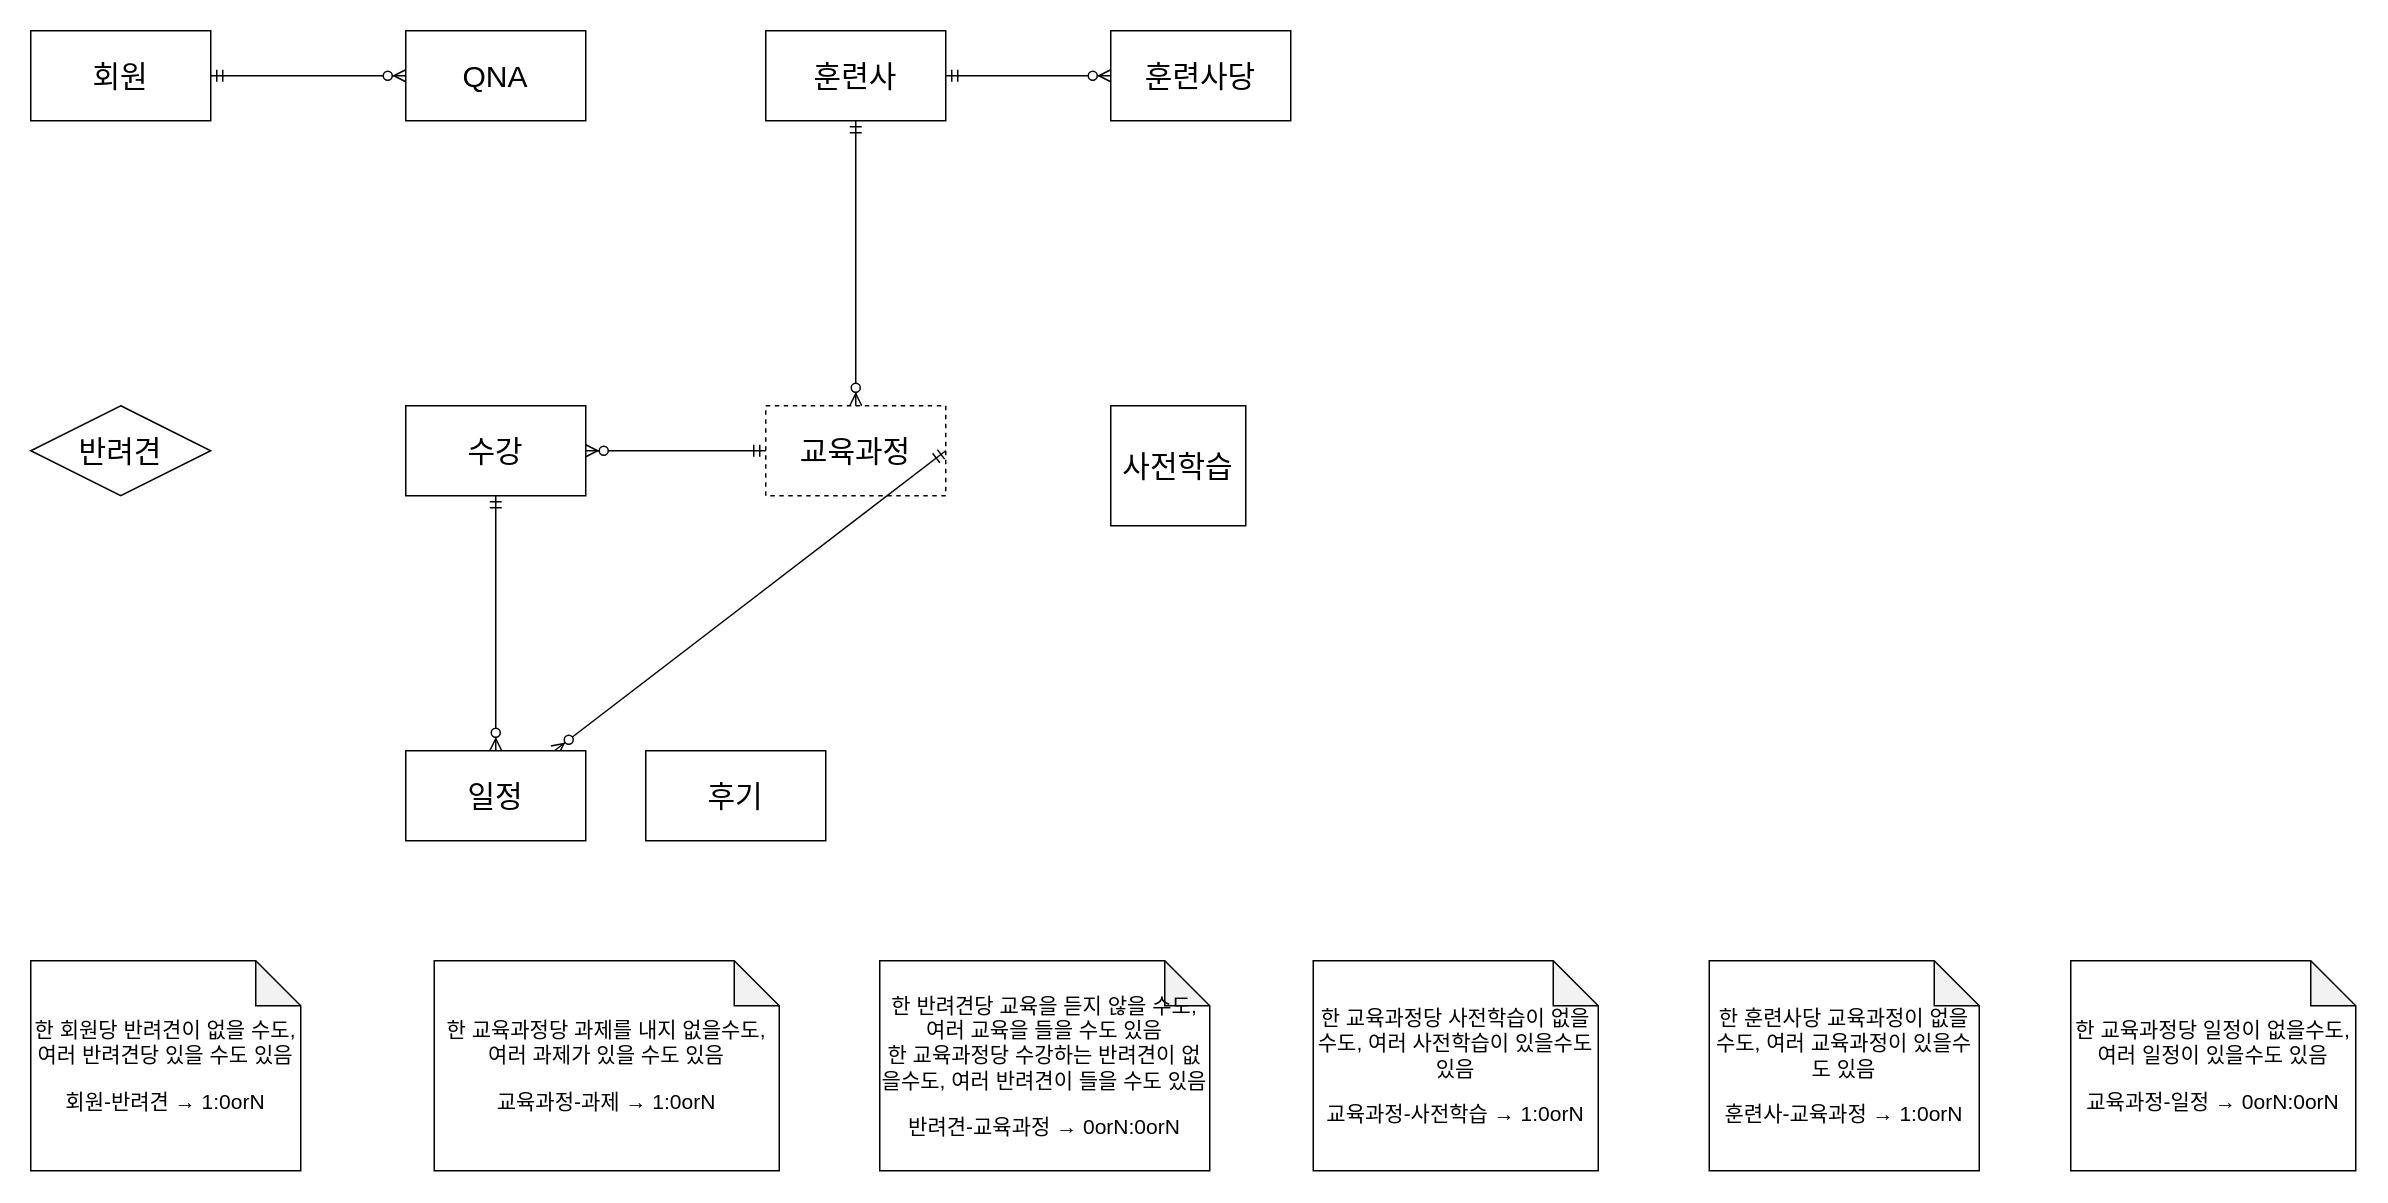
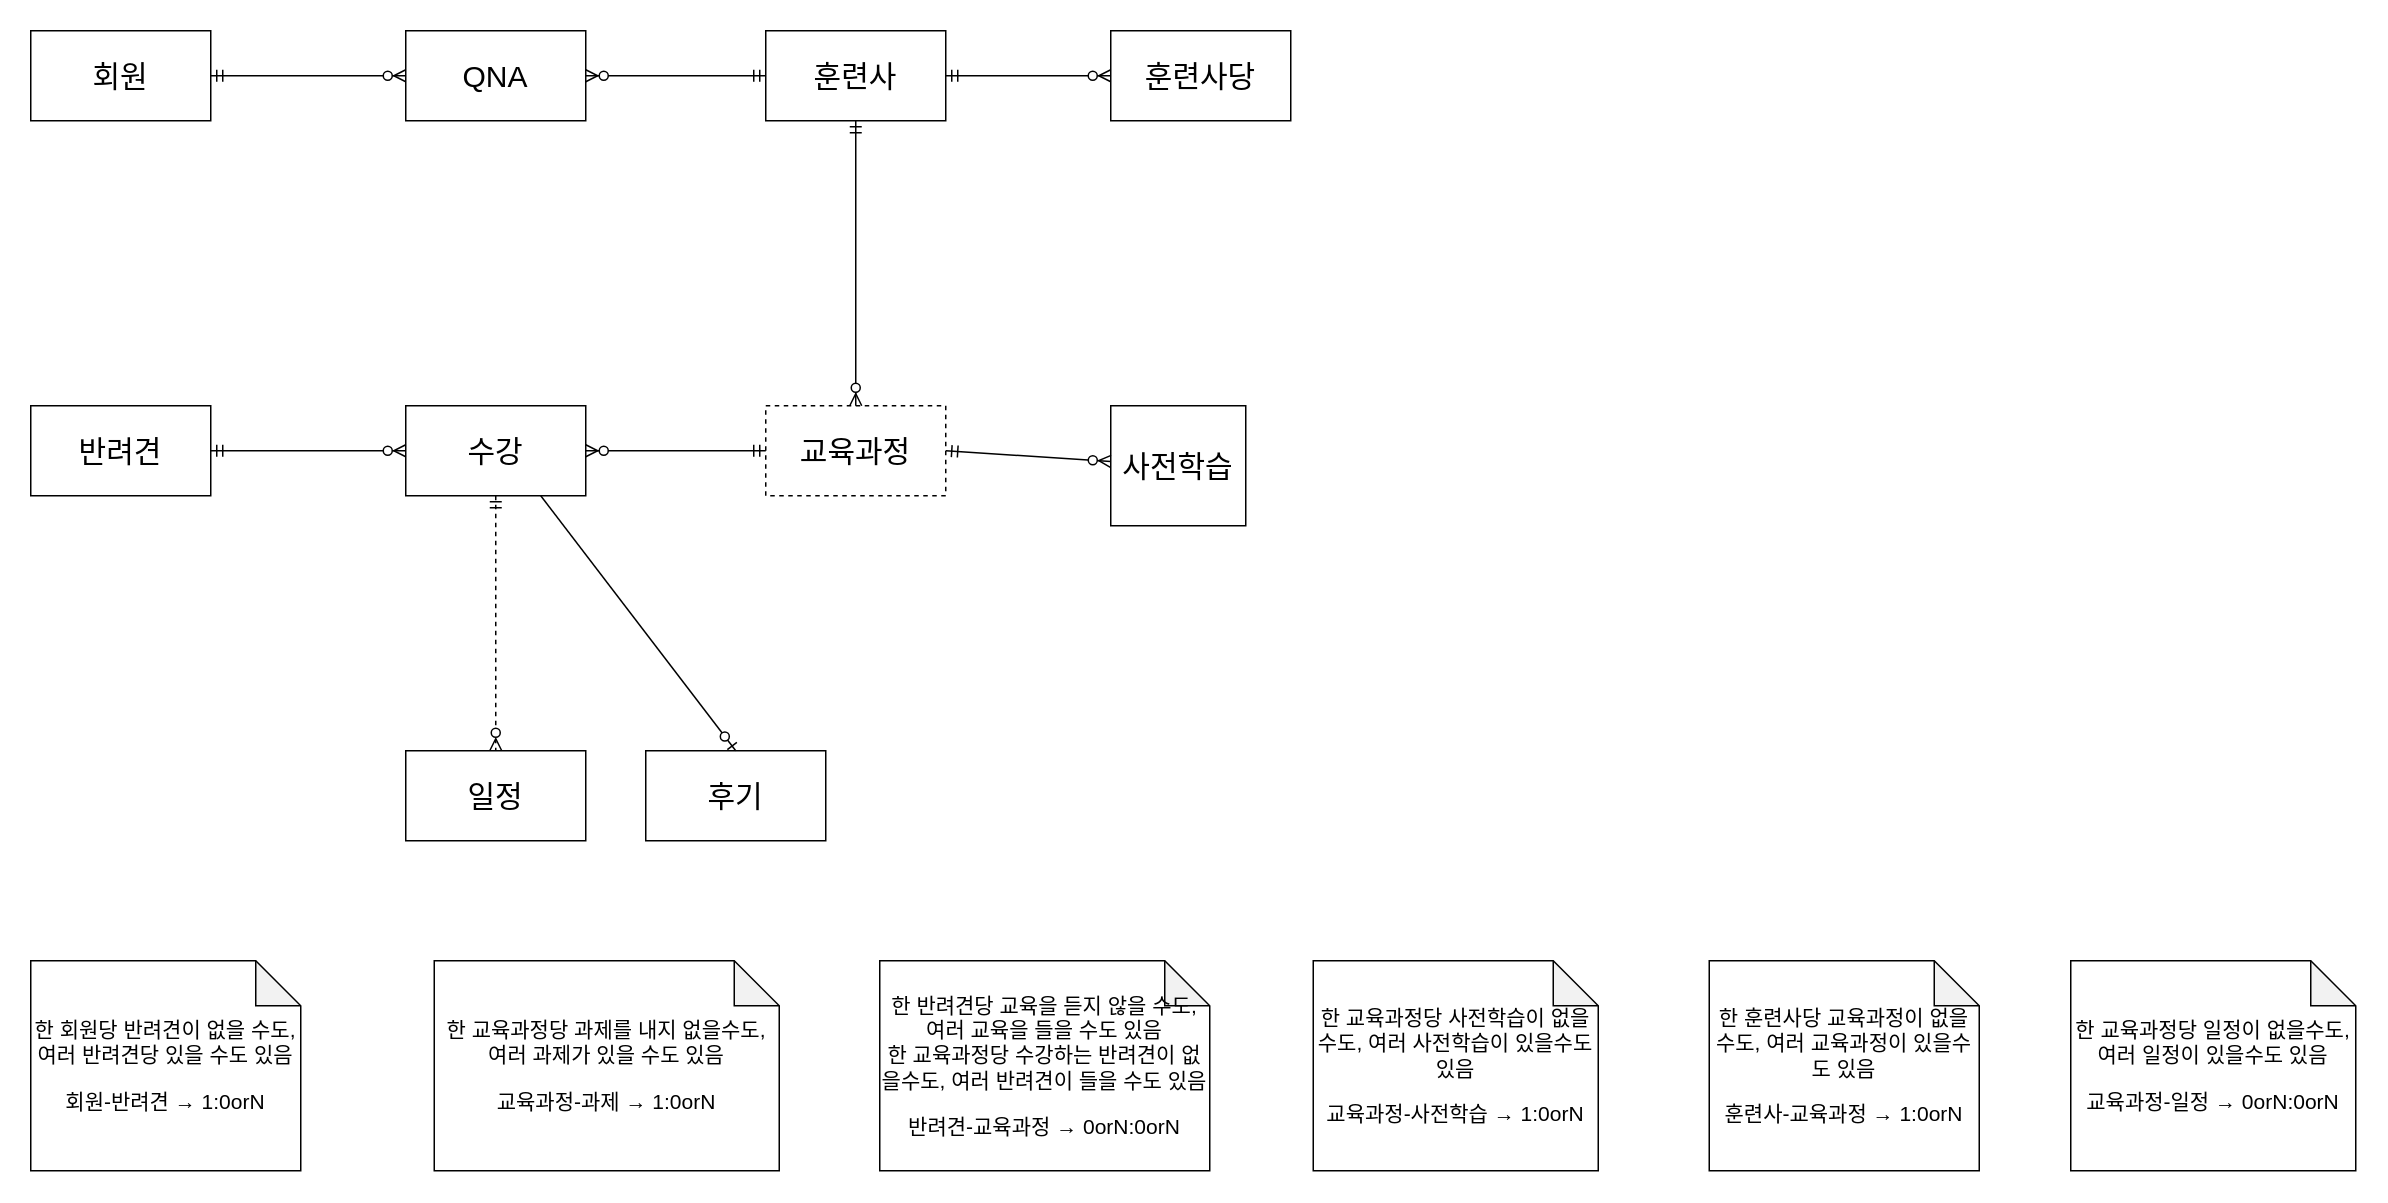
none -> (676, 76)
(121, 451) -> (121, 451)
none -> (308, 451)
(750, 600) -> (1028, 456)
(496, 613) -> (496, 613)
none -> (638, 623)
